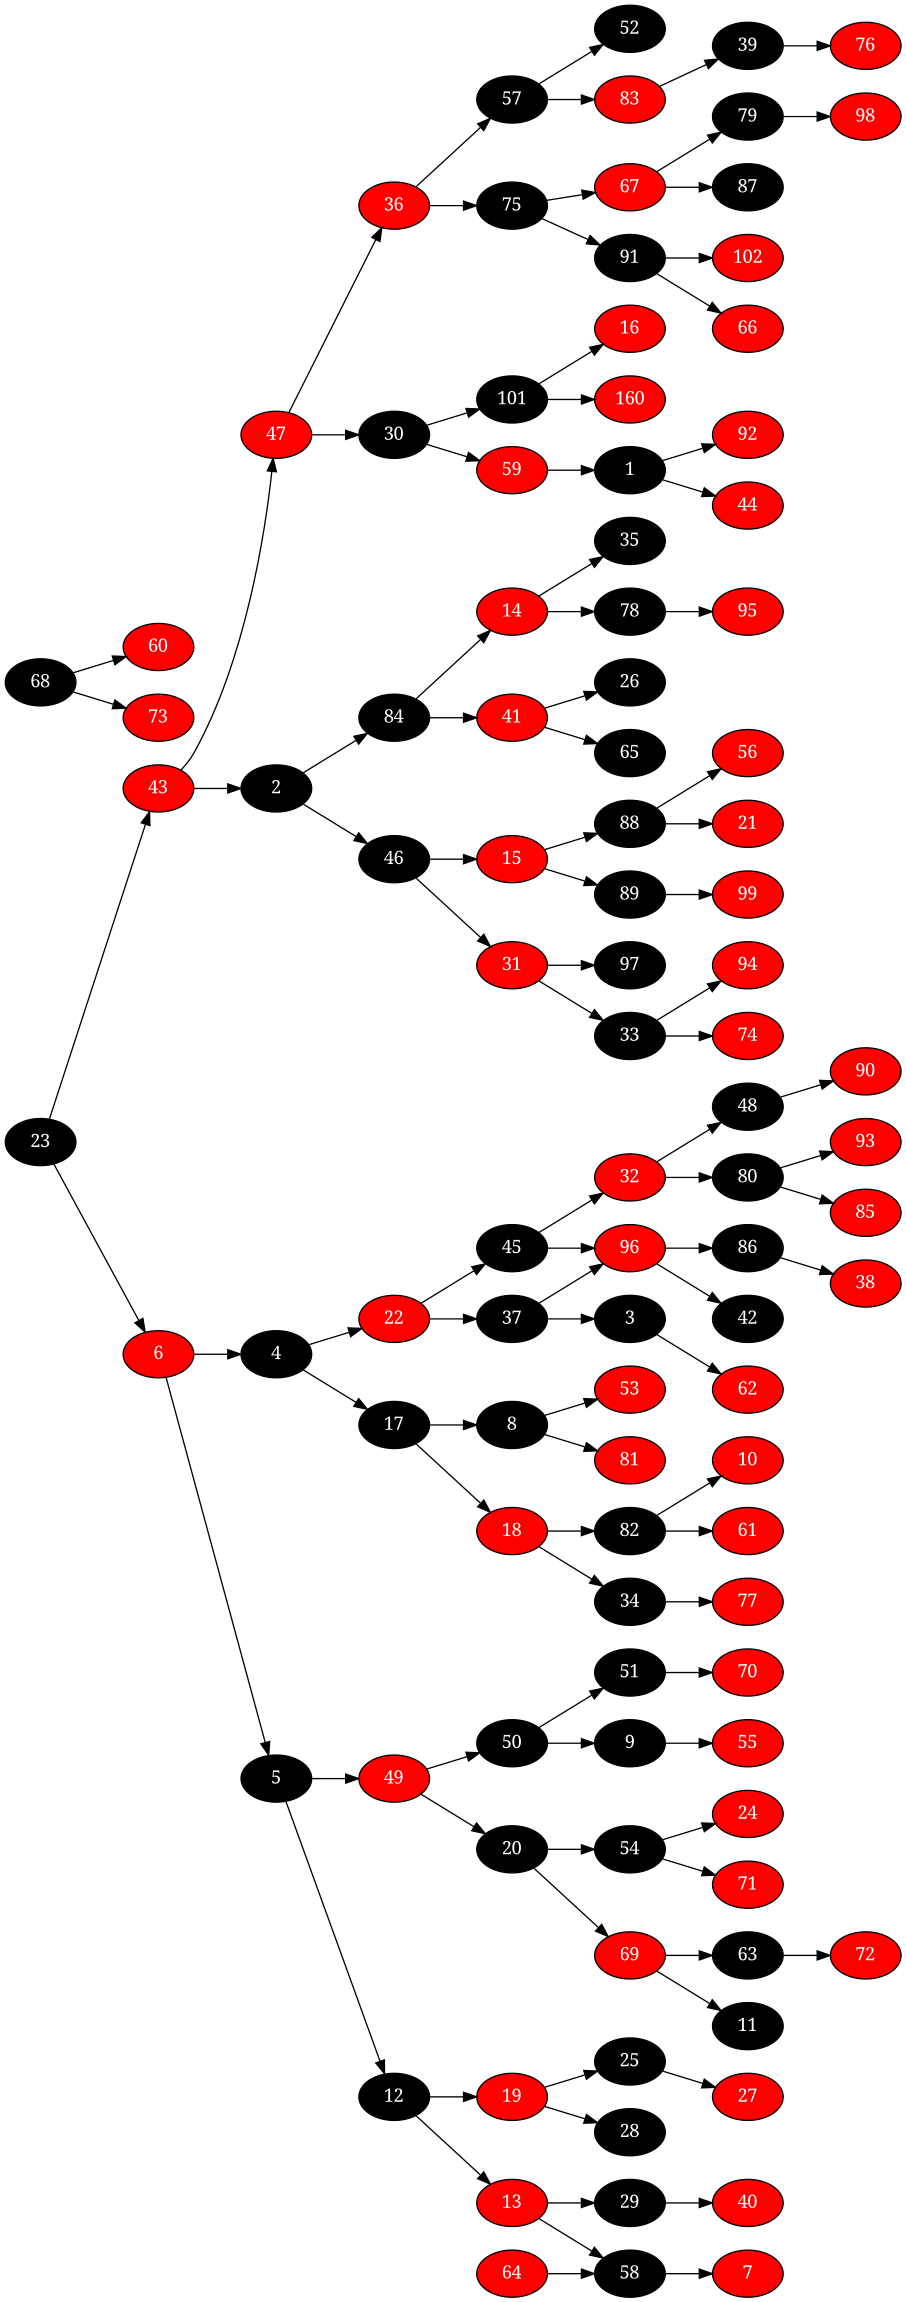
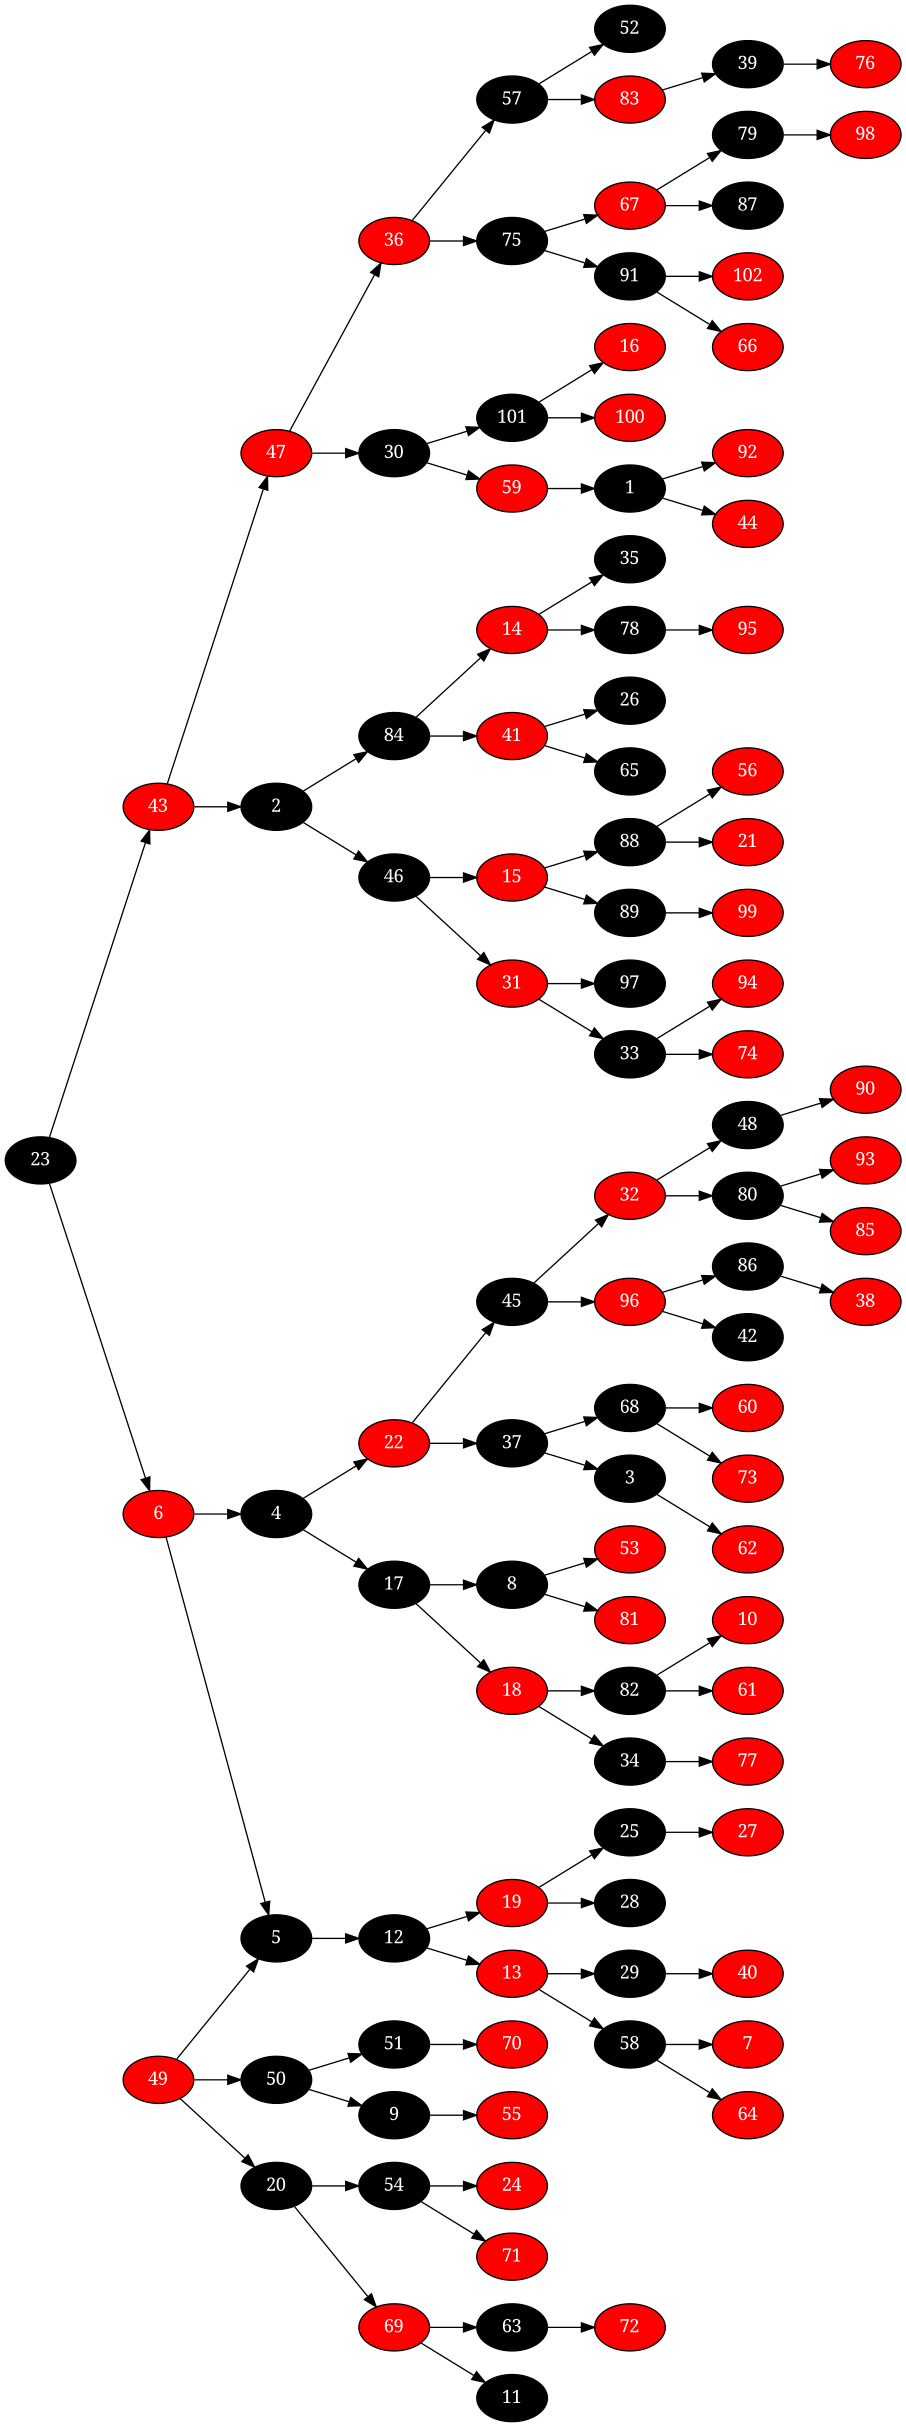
(630, 399) -> (630, 418)
(565, 1287) -> (565, 1428)
(329, 1779) -> (213, 2014)
(565, 2274) -> (683, 2076)
